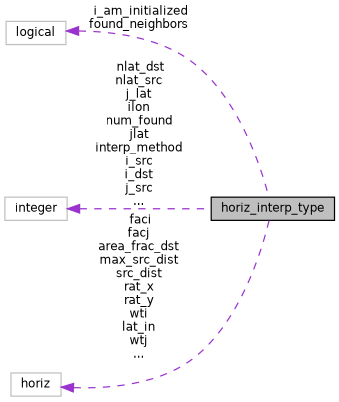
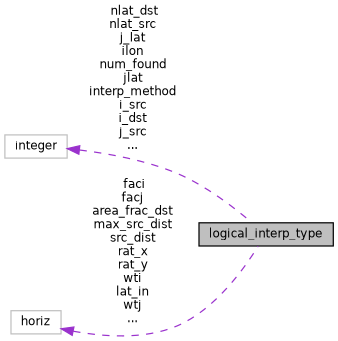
(36, 33) -> none
(273, 209) -> (266, 234)
